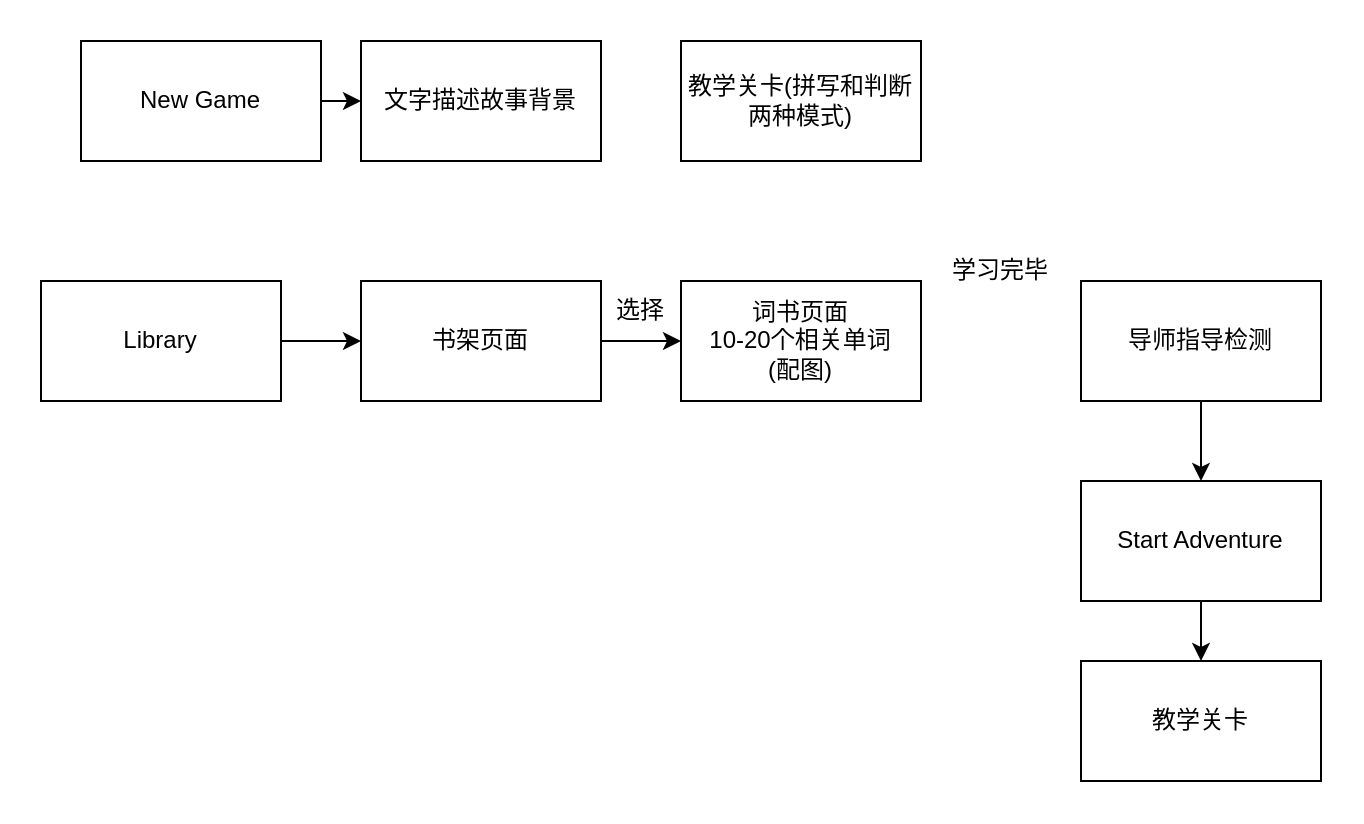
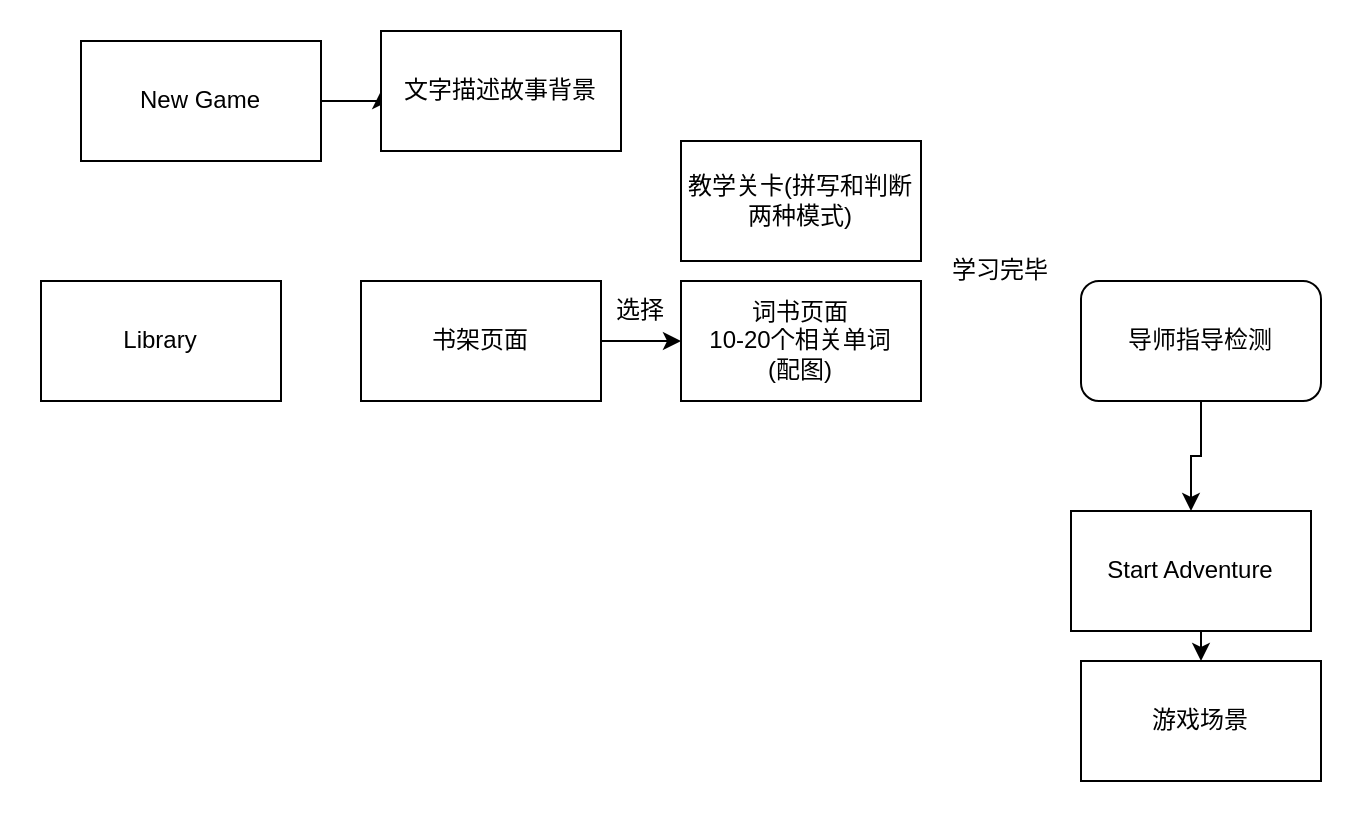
(481, 101) -> (501, 91)
(801, 101) -> (801, 201)
(314, 341) -> none
(1201, 341) -> (1201, 341)
(1201, 541) -> (1191, 571)
(1201, 721) -> (1201, 721)
